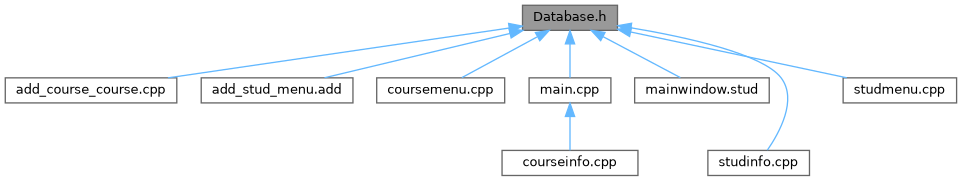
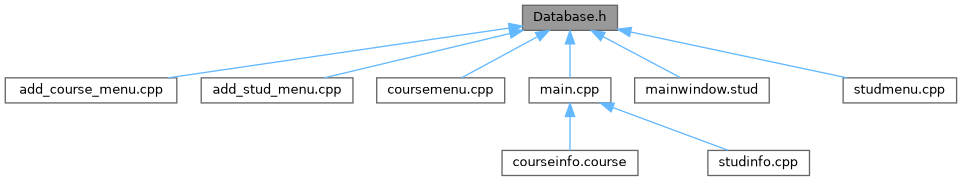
(773, 70) -> (670, 129)
(91, 90) -> (91, 90)
(277, 90) -> (277, 90)
(570, 163) -> (570, 163)
